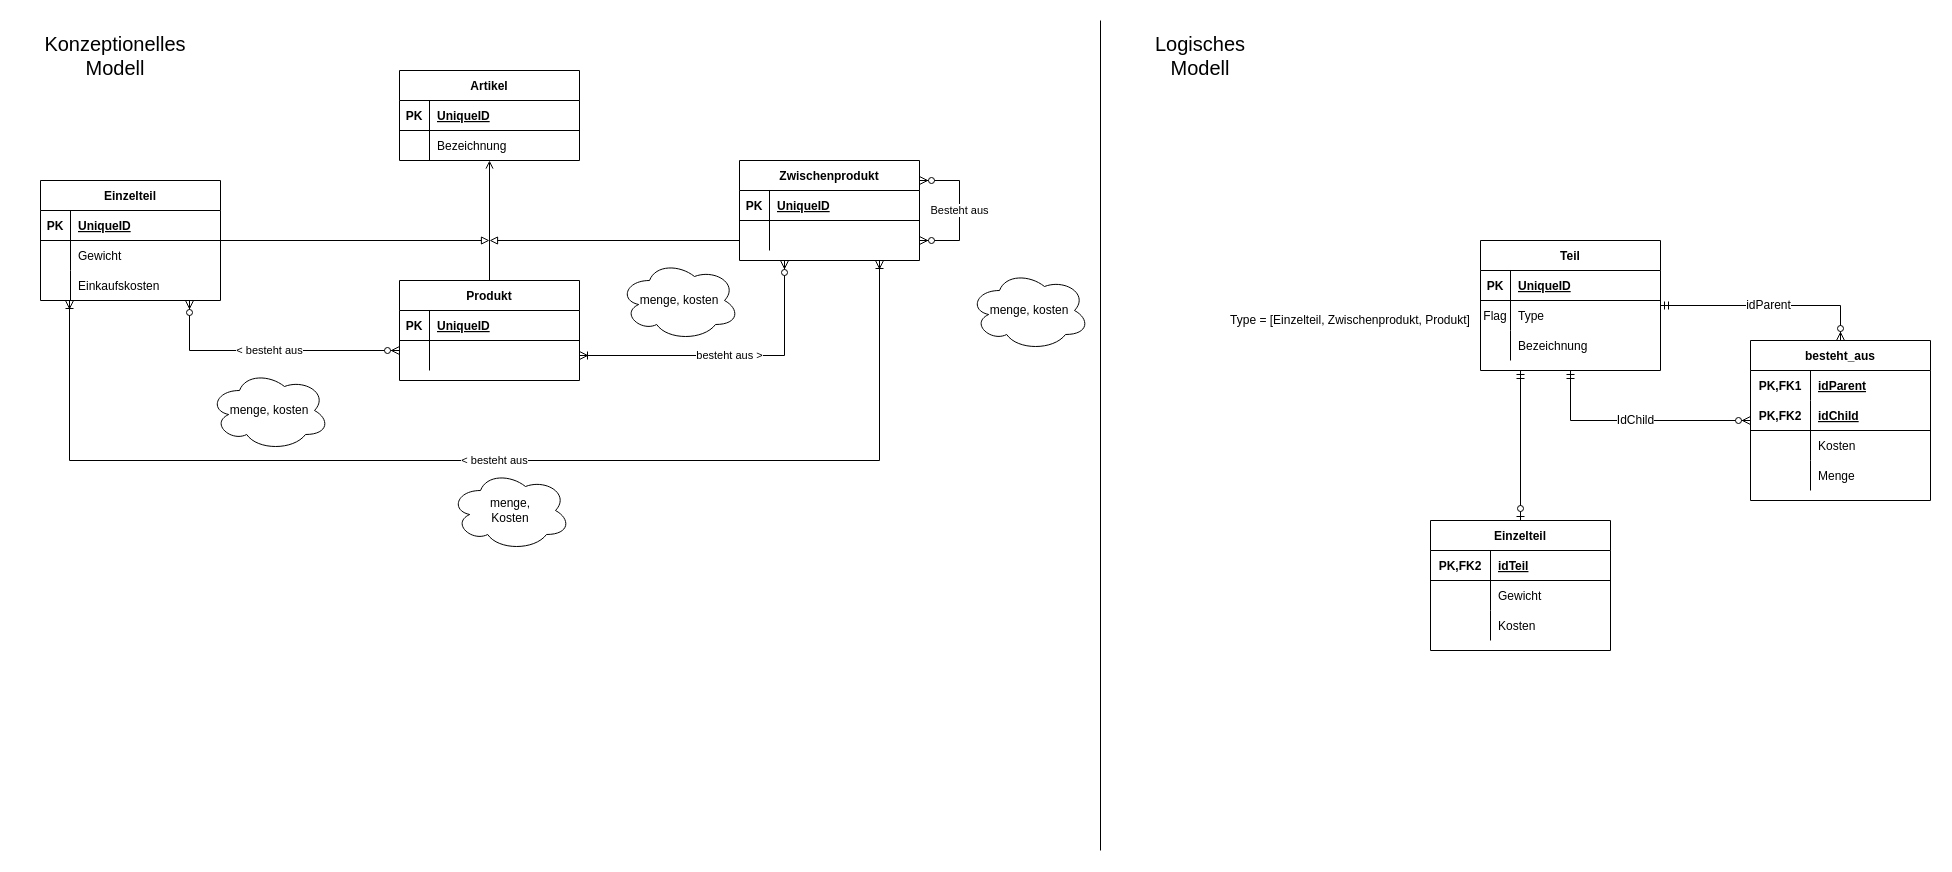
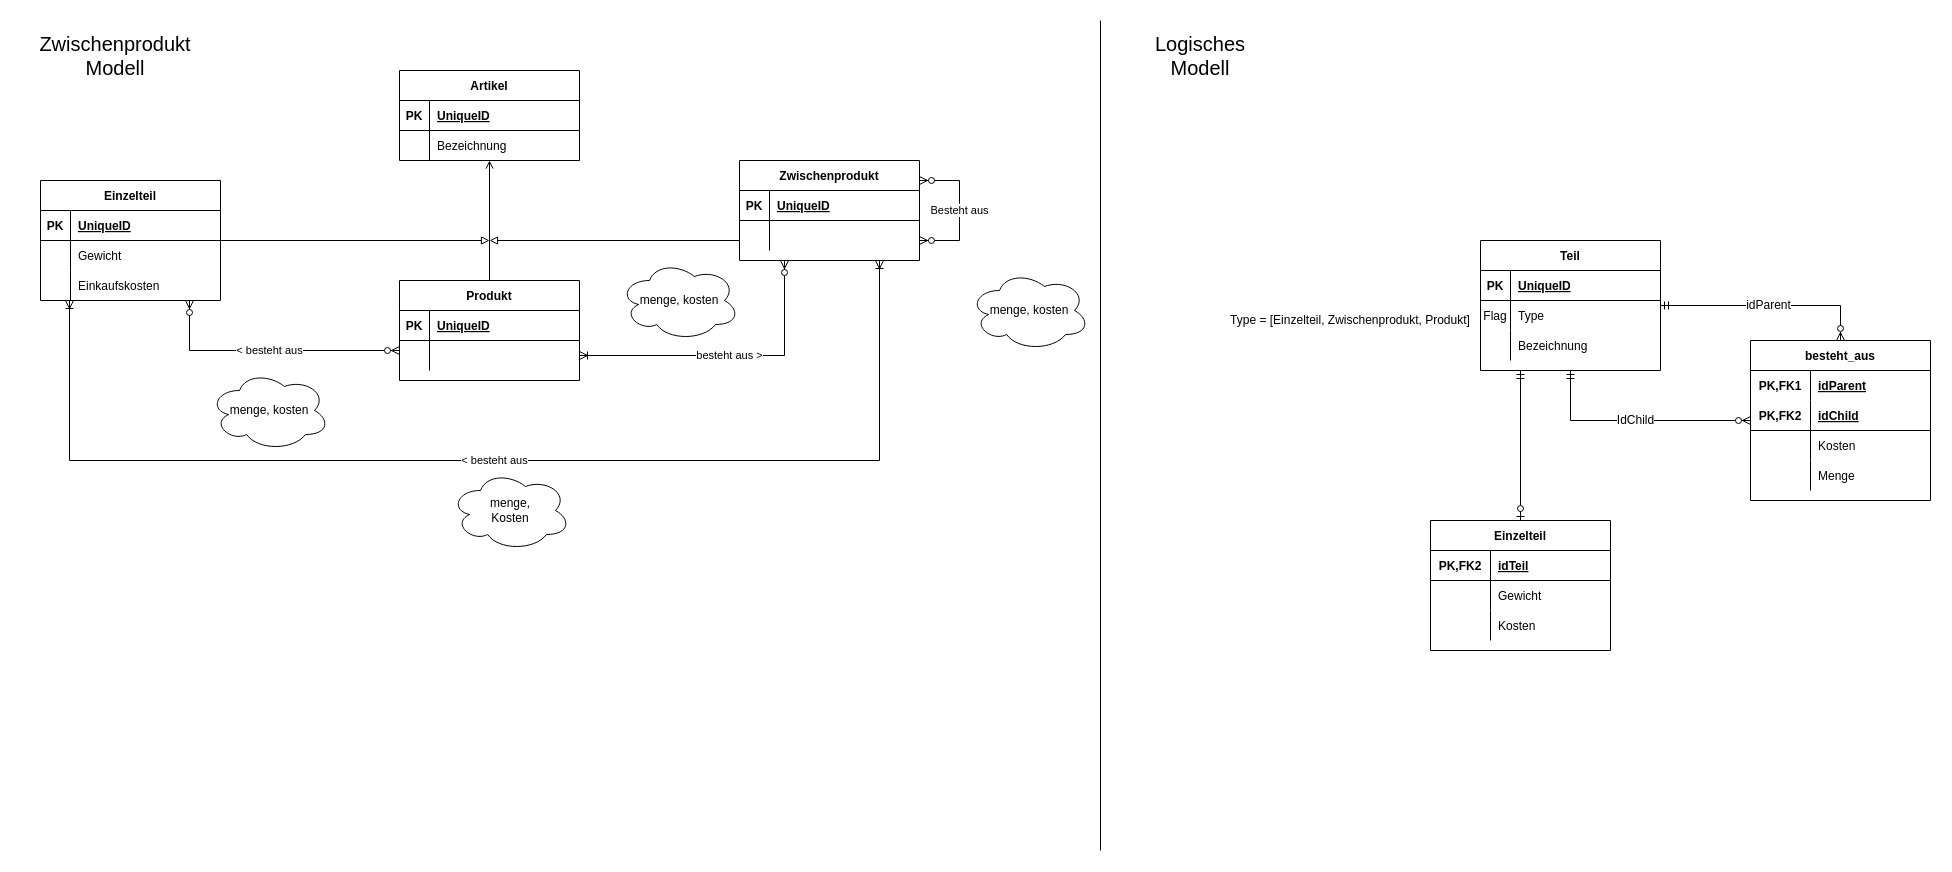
(116, 56) -> (116, 56)
